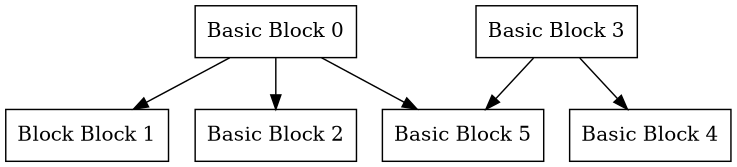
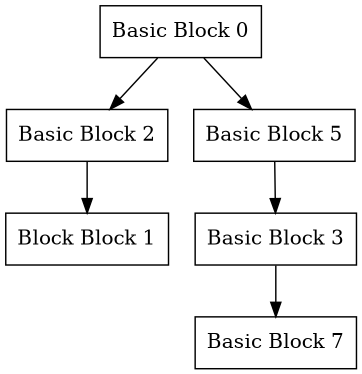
(515, 78) -> (275, 180)
(188, 80) -> (87, 180)
(650, 135) -> (276, 343)
